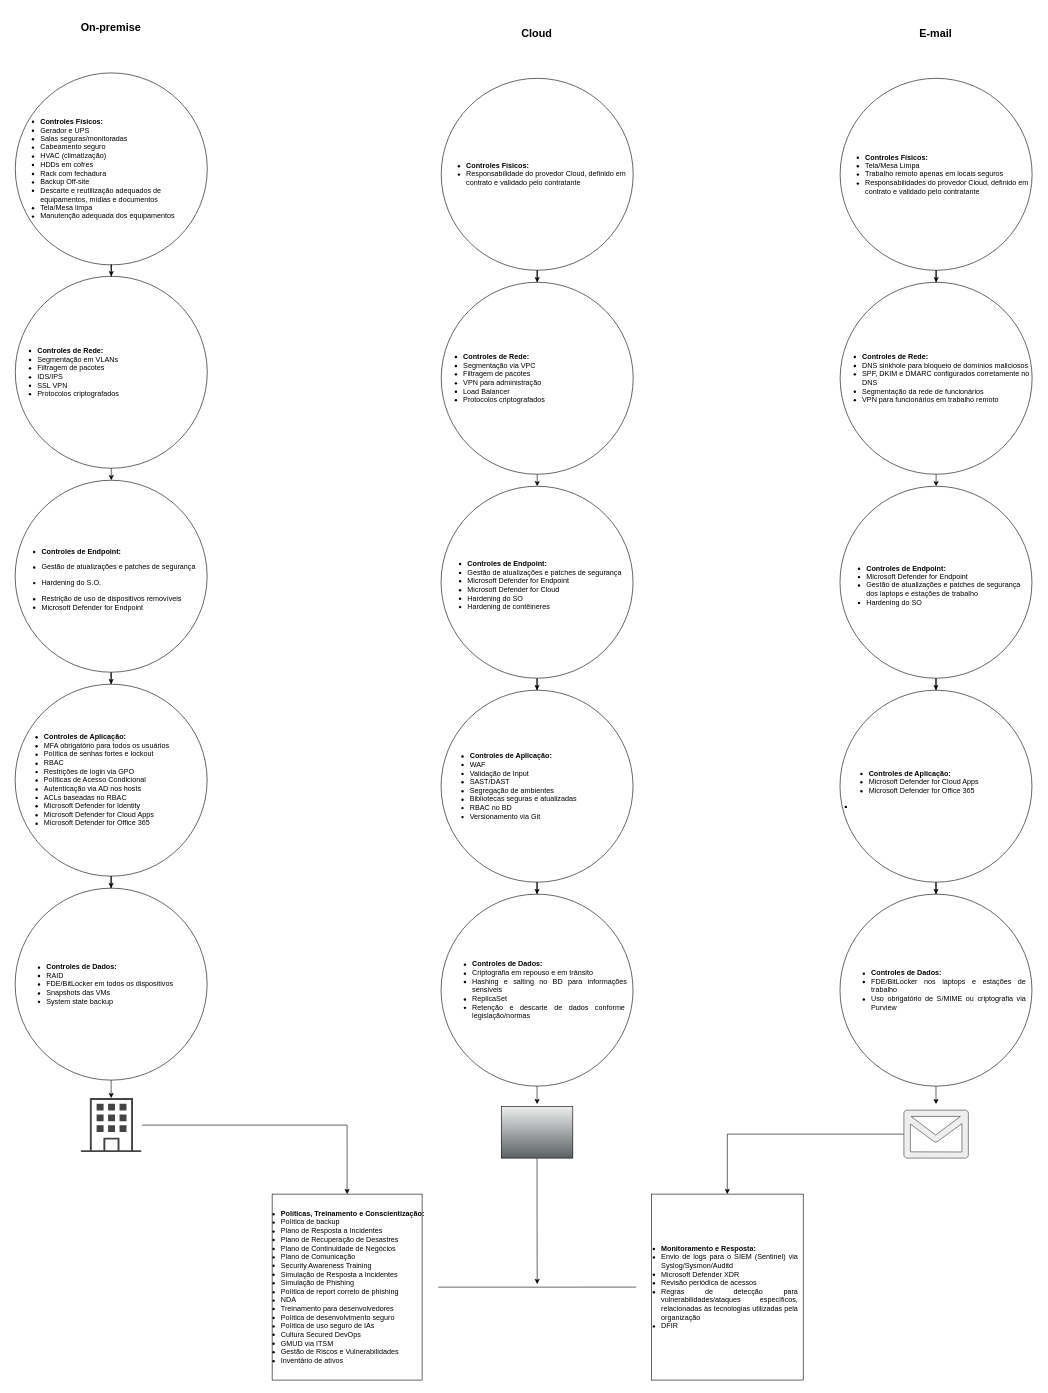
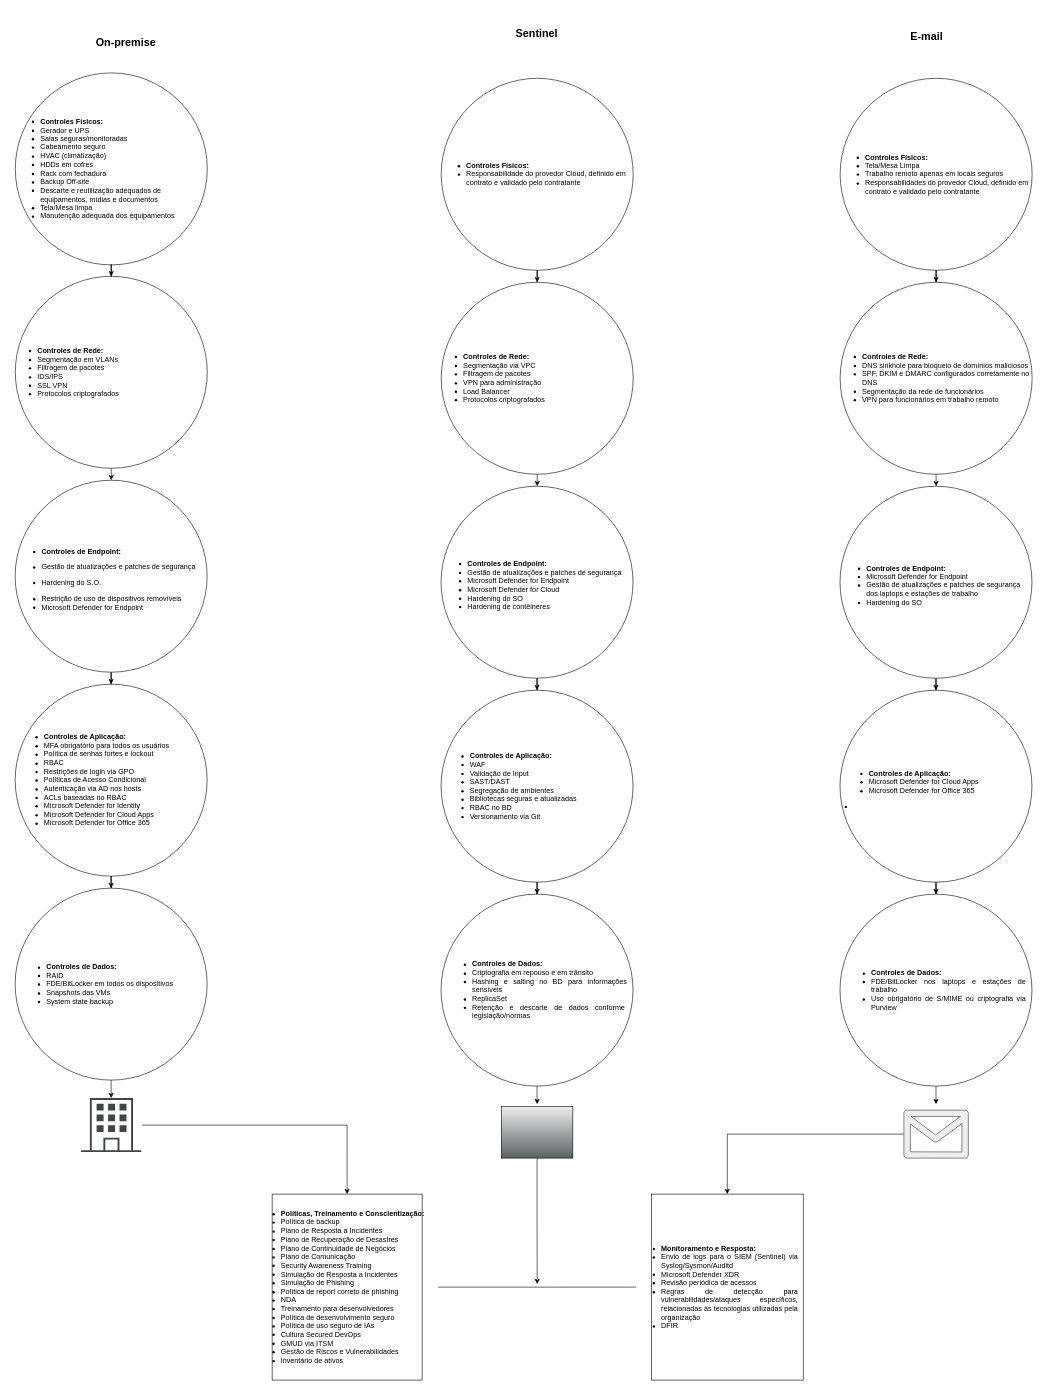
(111, 27) -> (126, 42)
(537, 33) -> (537, 33)
(936, 33) -> (927, 36)
